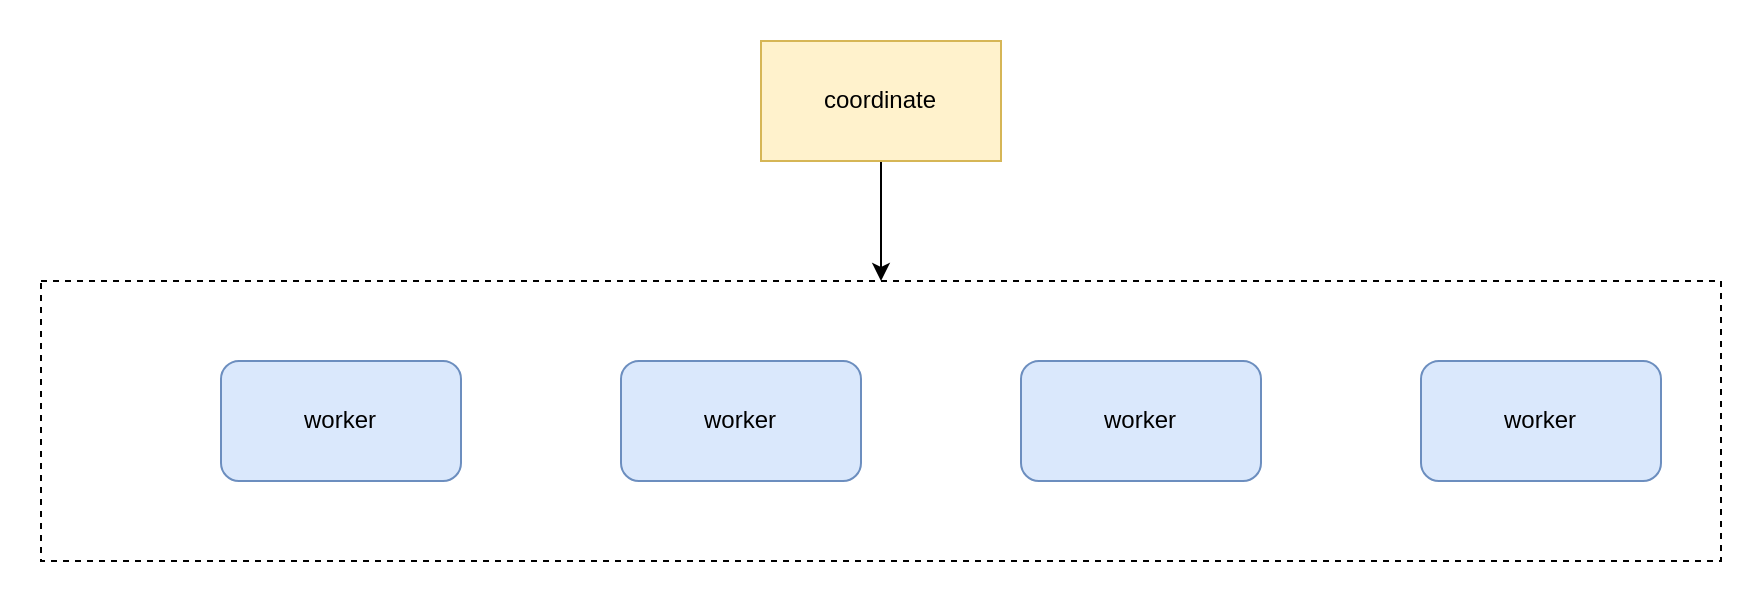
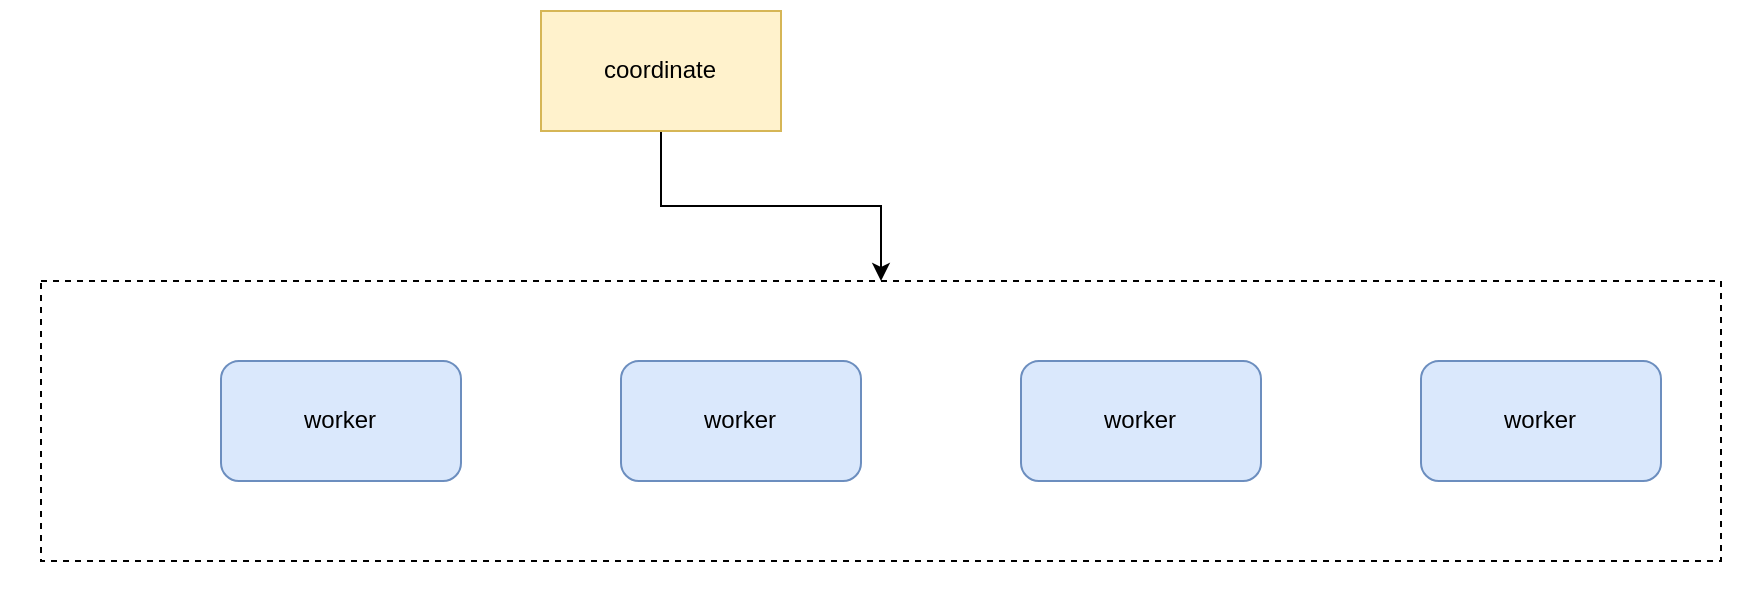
(881, 101) -> (661, 71)
